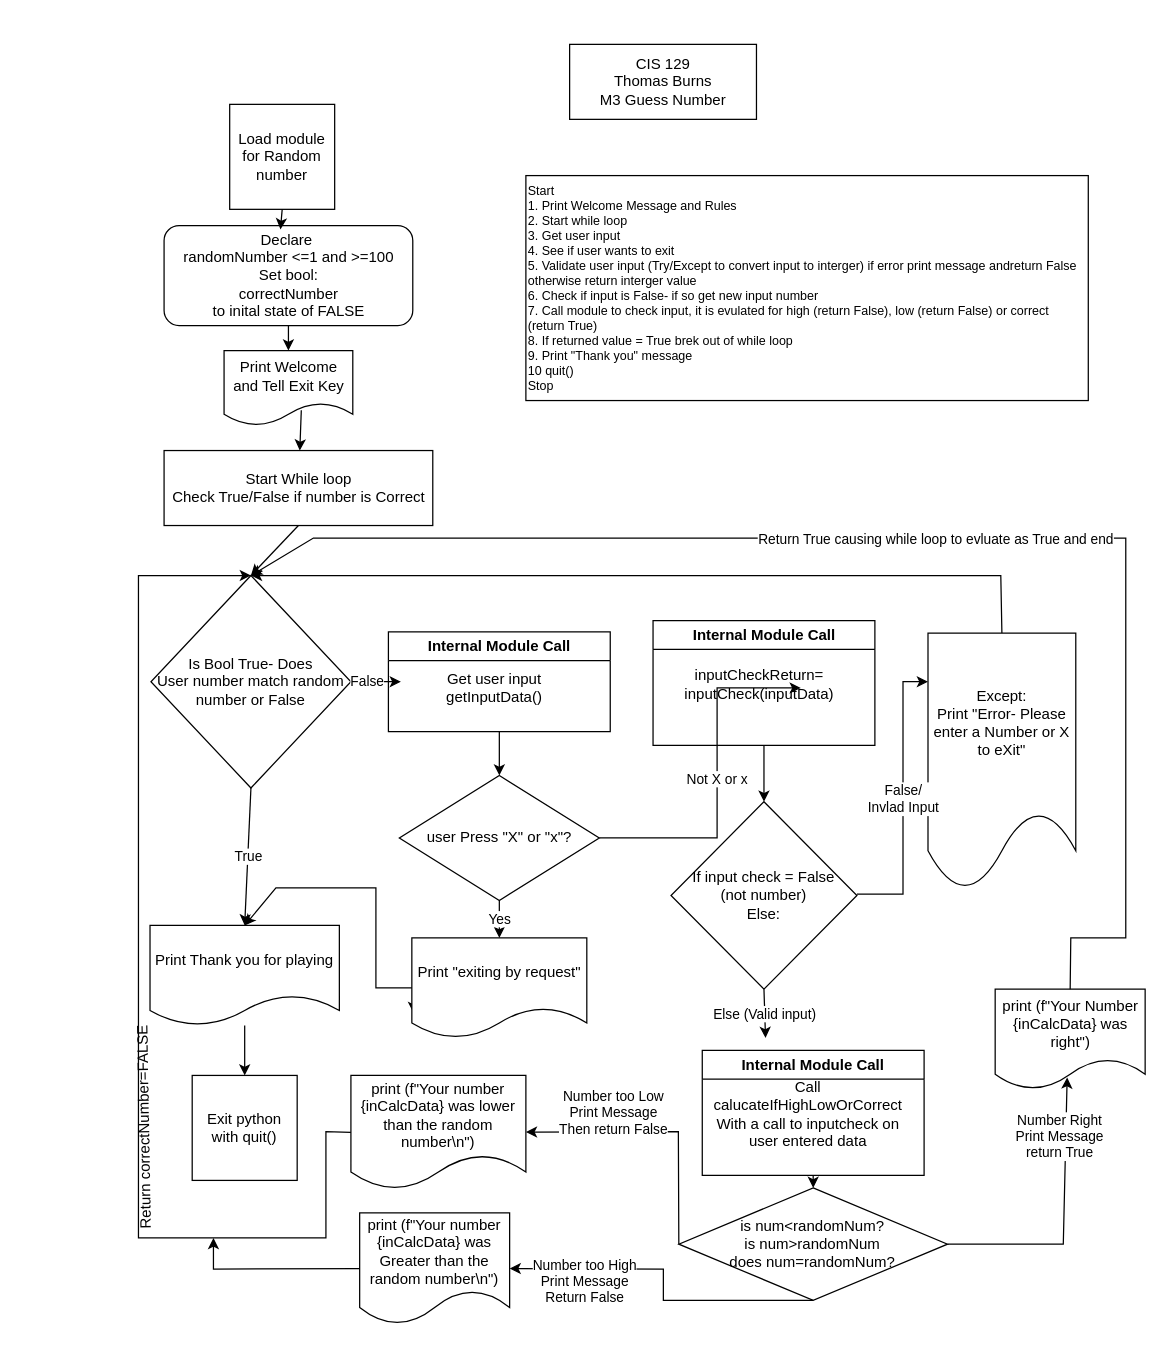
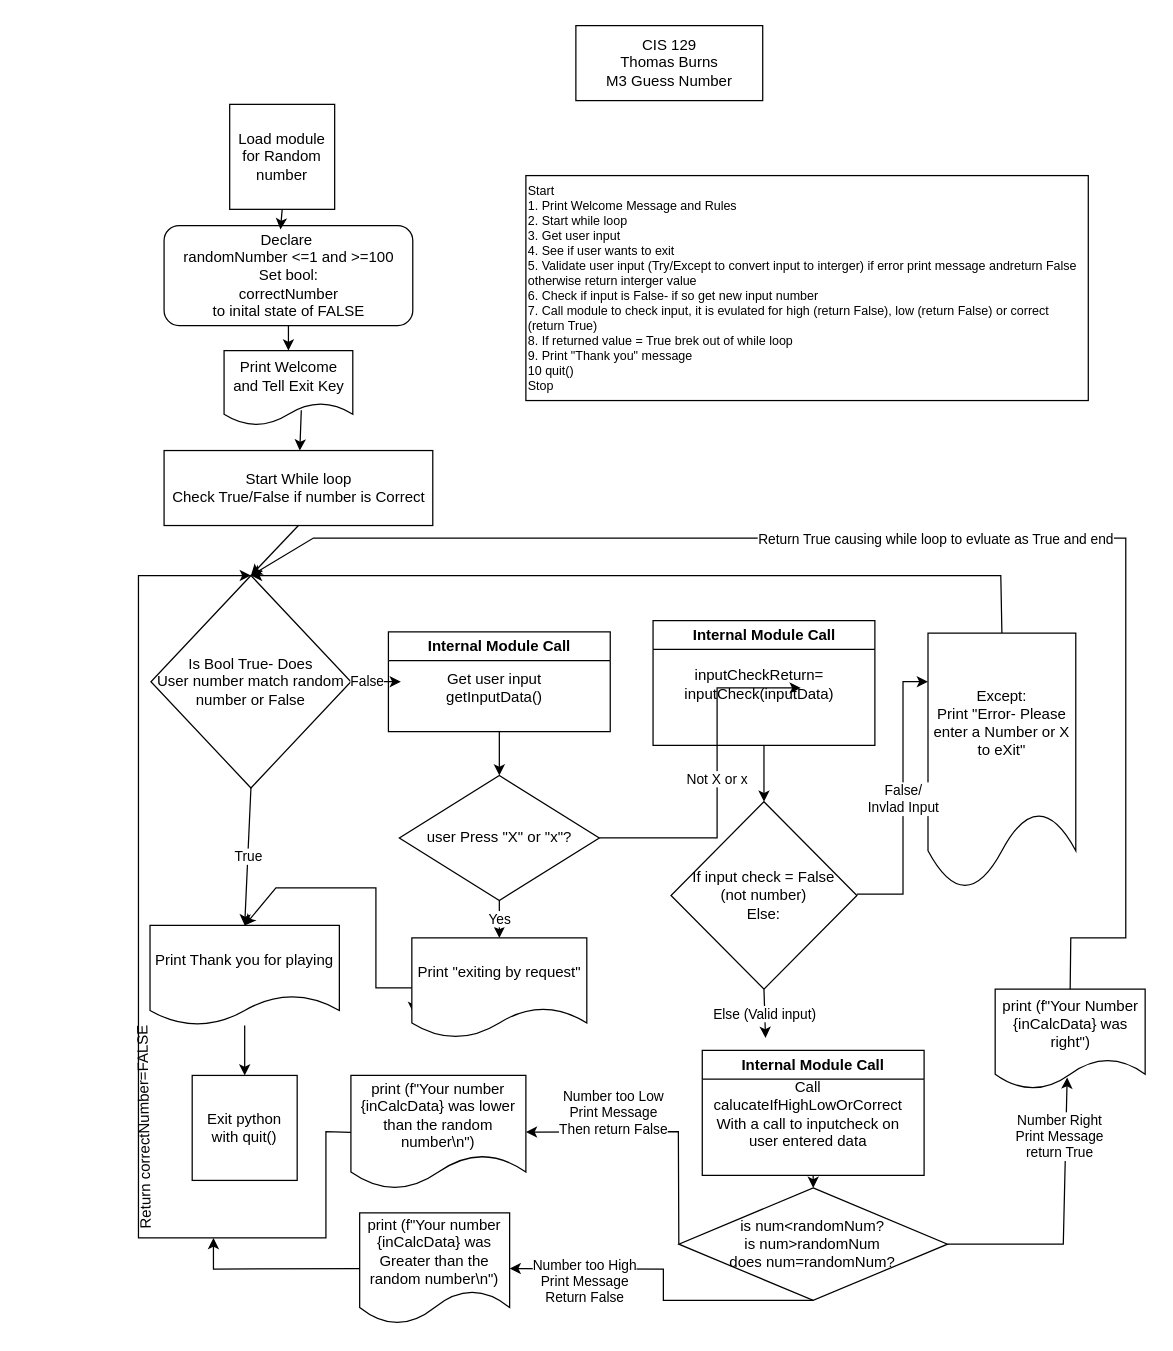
(663, 82) -> (669, 63)
